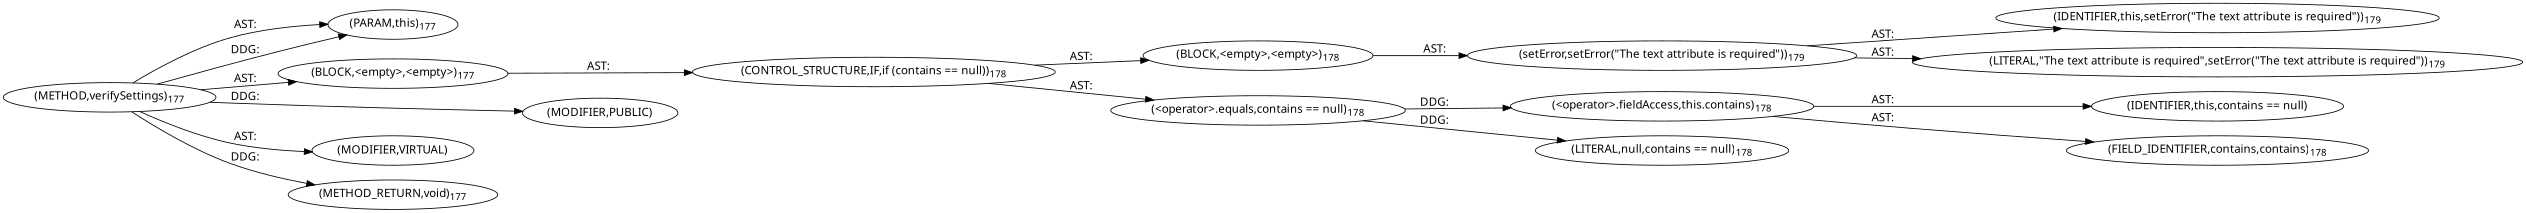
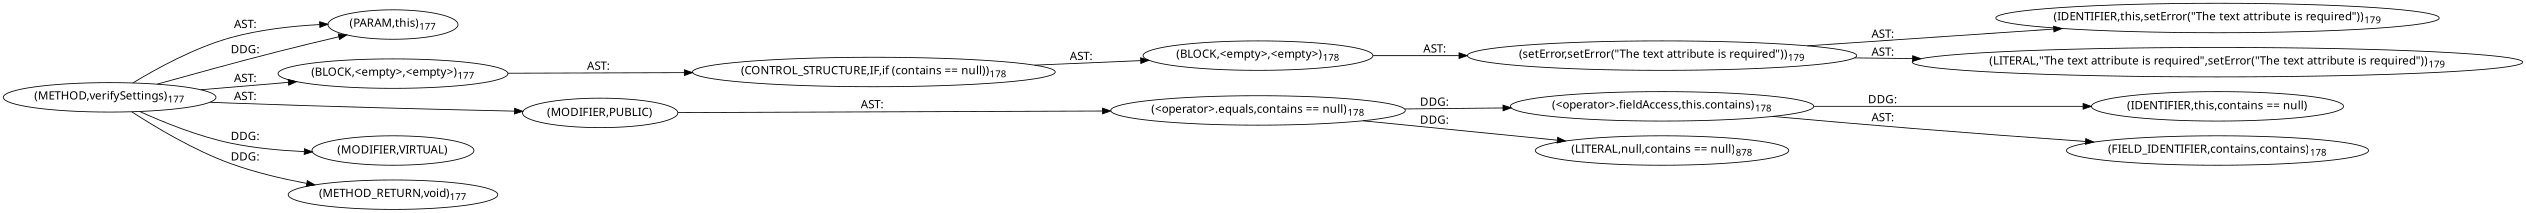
(1067, 91) -> (890, 112)
(247, 97) -> (247, 97)
(1884, 100) -> (1884, 100)
(247, 137) -> (247, 137)
(1744, 149) -> (1744, 149)
